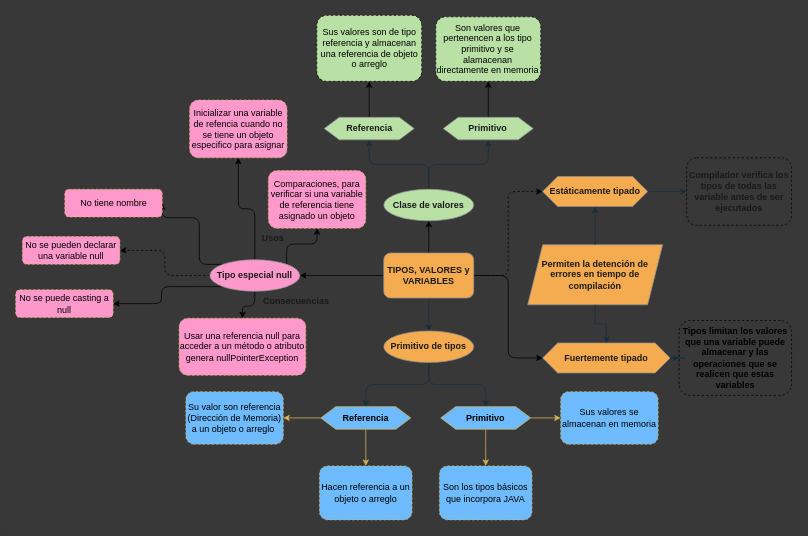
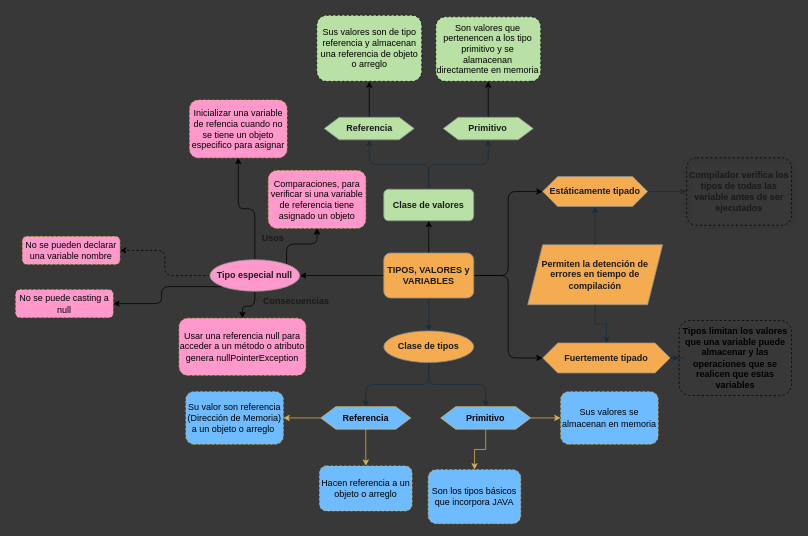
(113, 203) -> none
(429, 205) -> (429, 205)
(162, 213) -> none
(508, 222) -> (508, 222)
(71, 251) -> (71, 251)
(429, 347) -> (429, 347)
(366, 493) -> (366, 489)
(486, 493) -> (474, 497)
